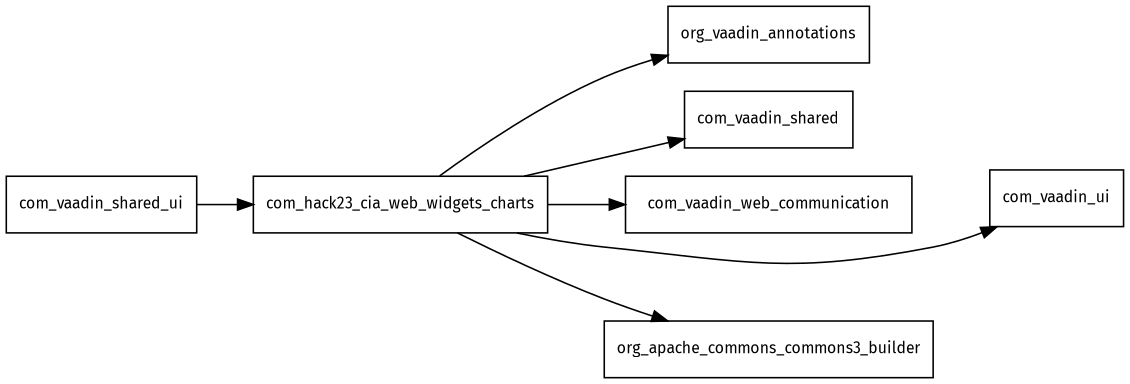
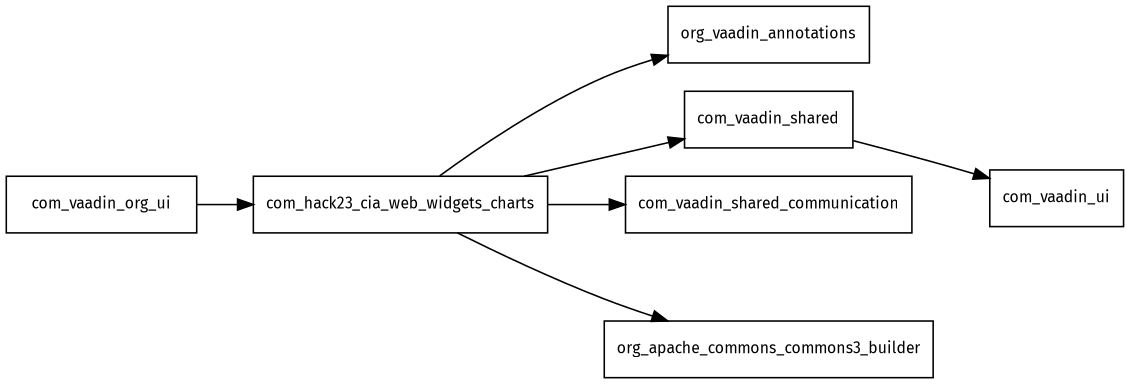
(101, 205) -> (101, 205)
(769, 205) -> (769, 205)
(750, 262) -> (914, 157)
